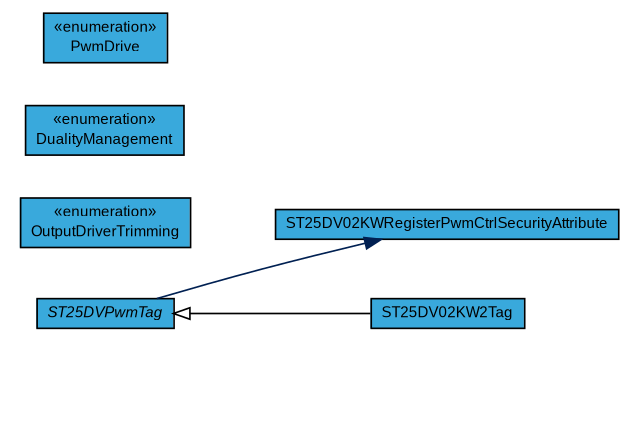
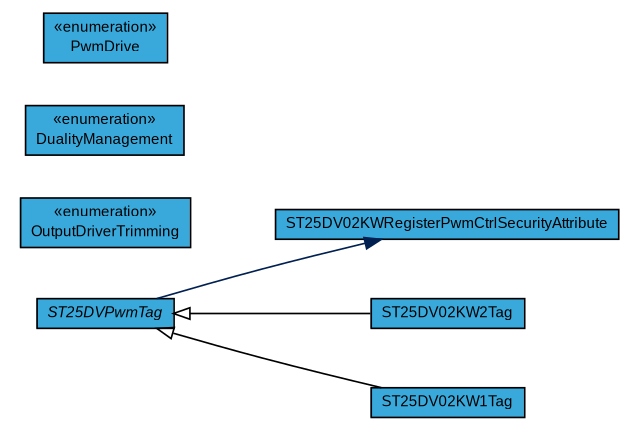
none -> (447, 403)
